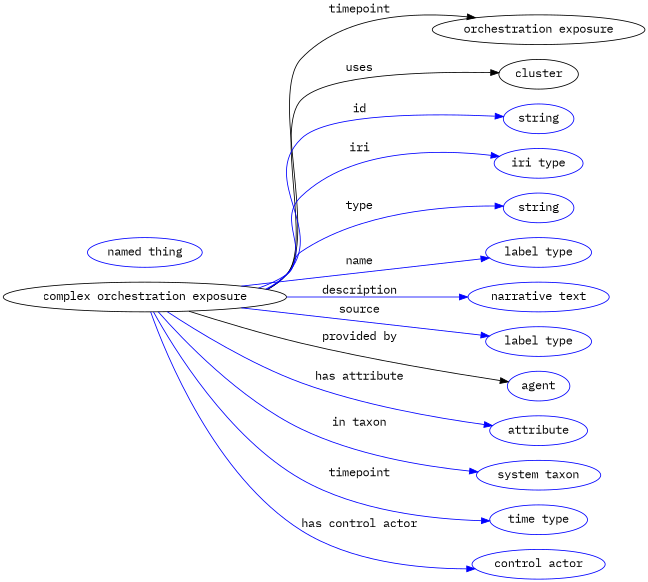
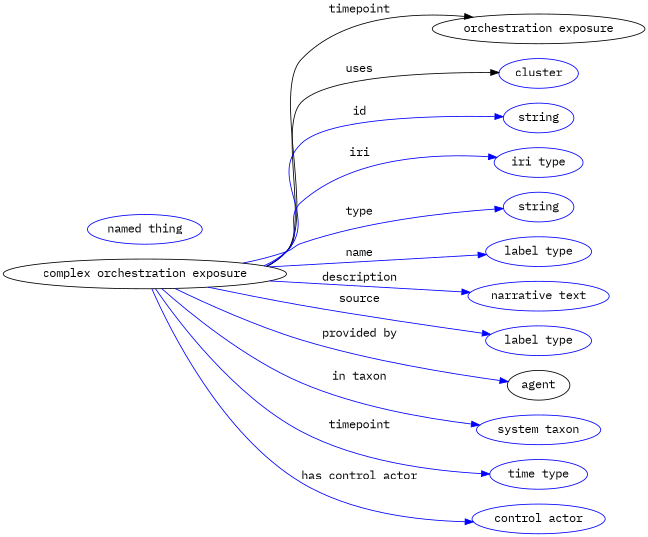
(539, 74) -> (539, 73)
(343, 352) -> (333, 349)
(539, 386) -> (539, 385)
(539, 431) -> none
